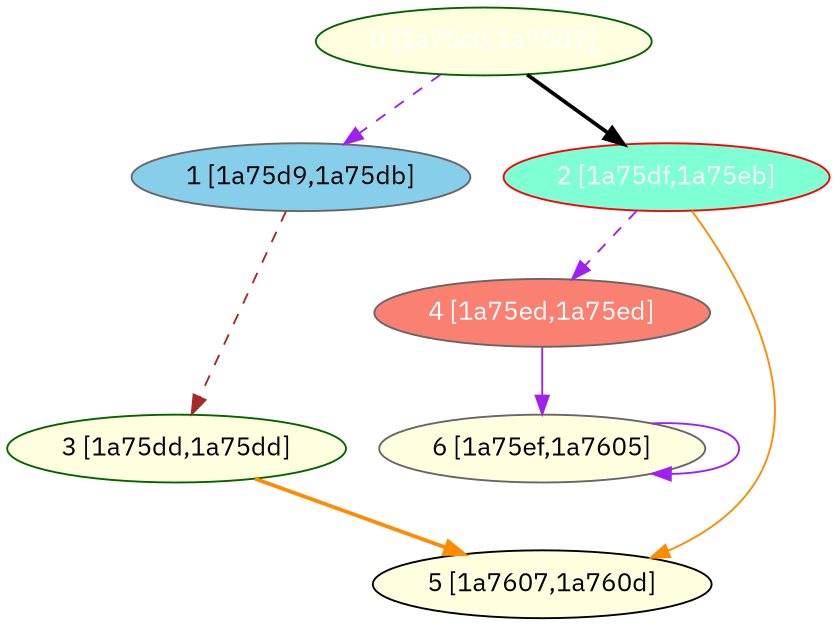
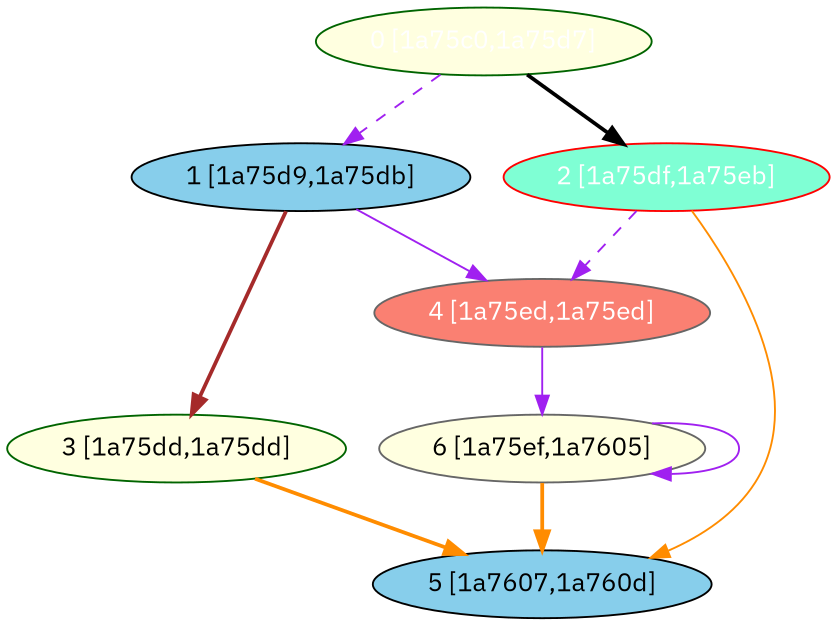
(301, 177) -> (301, 177)
none -> (413, 240)
(243, 304) -> (243, 304)
none -> (542, 507)
(542, 584) -> (542, 584)
